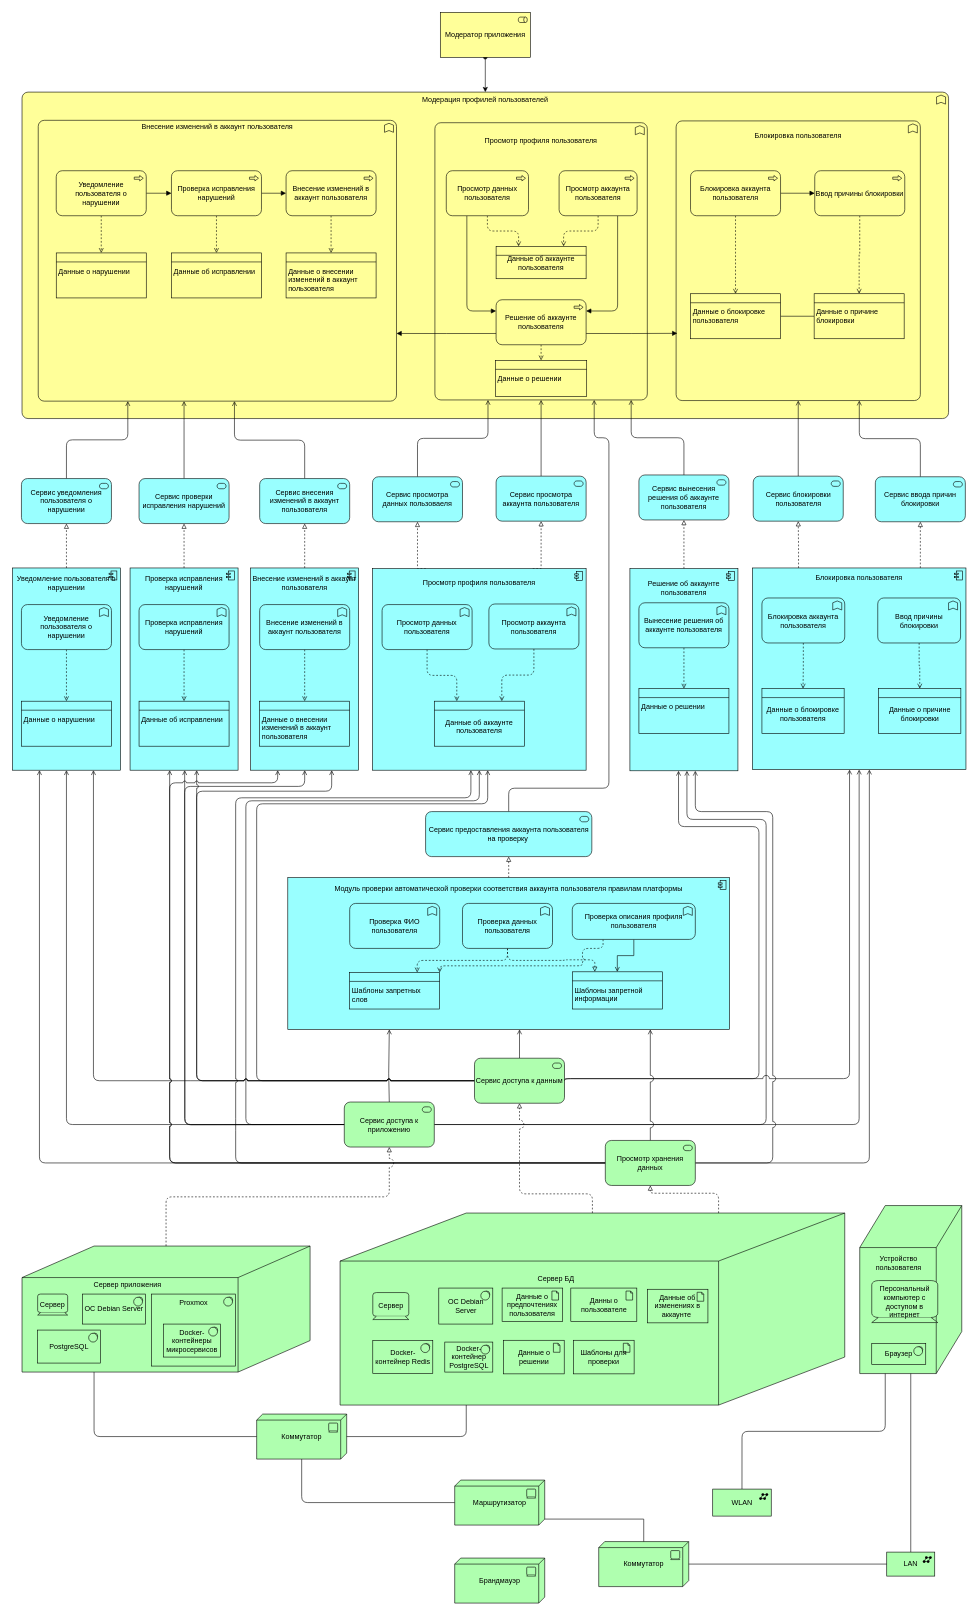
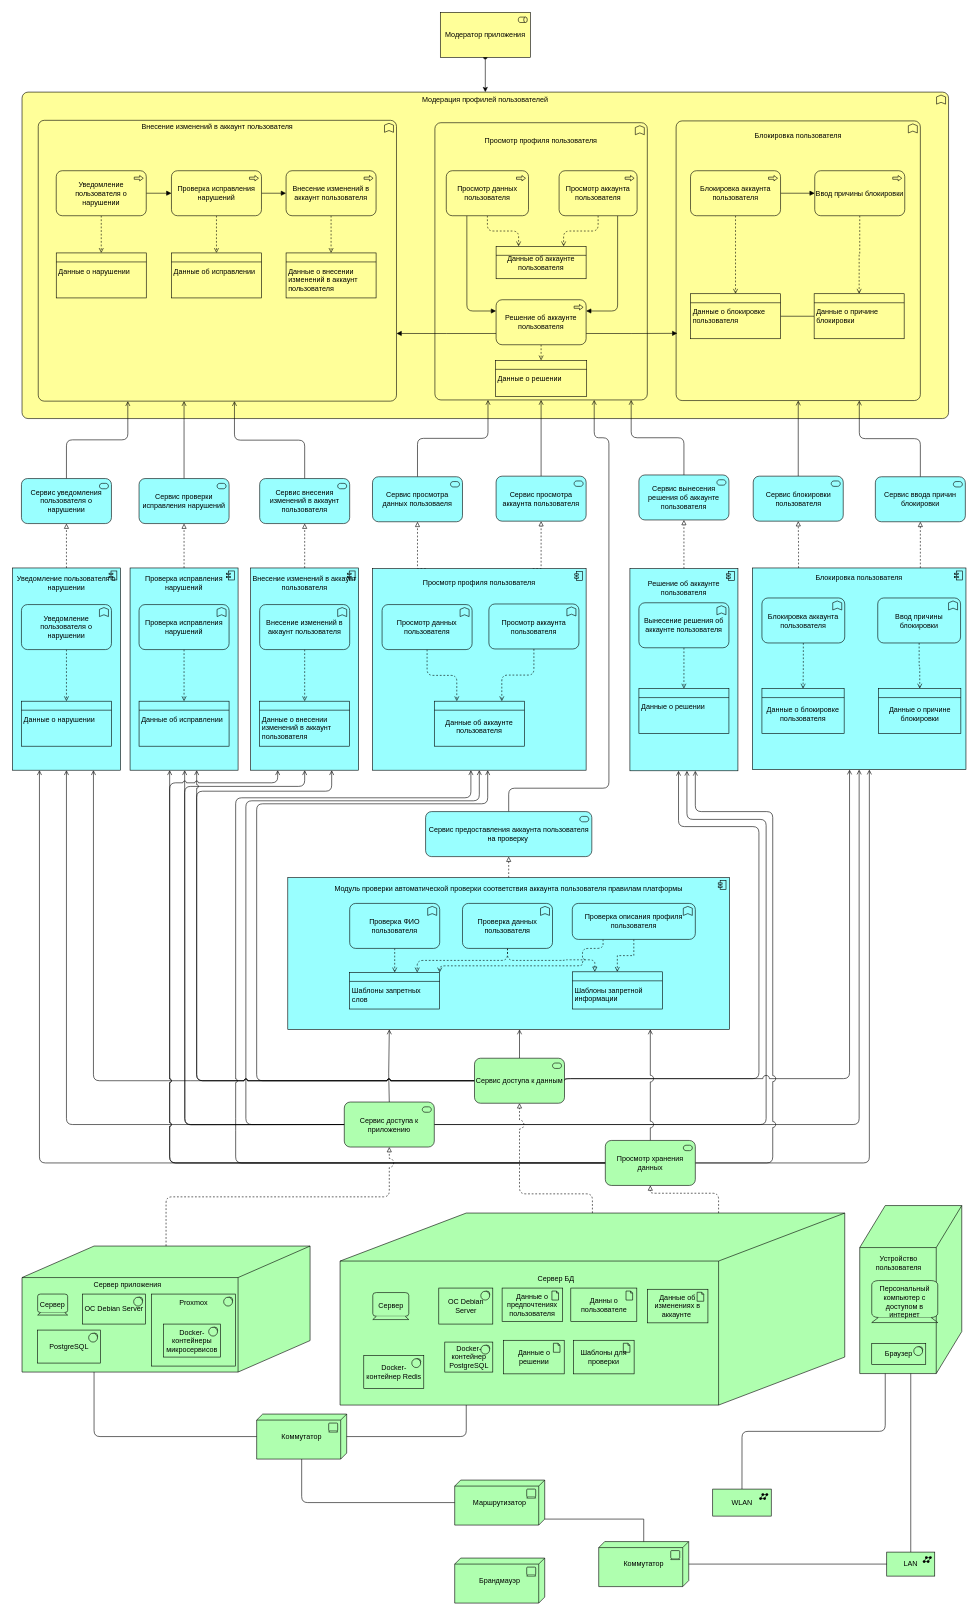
(626, 956) -> (626, 956)
none -> (395, 960)
(403, 1357) -> (394, 1372)
